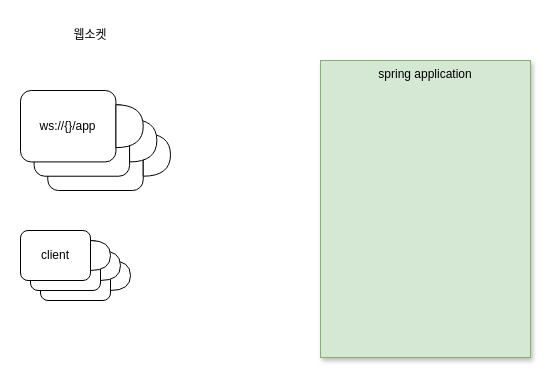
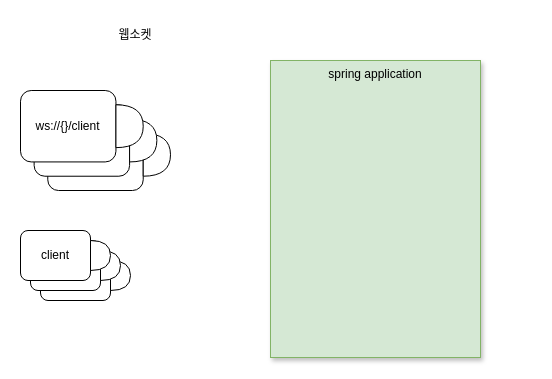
(91, 36) -> (136, 36)
(68, 127) -> (68, 127)
(426, 209) -> (376, 209)
